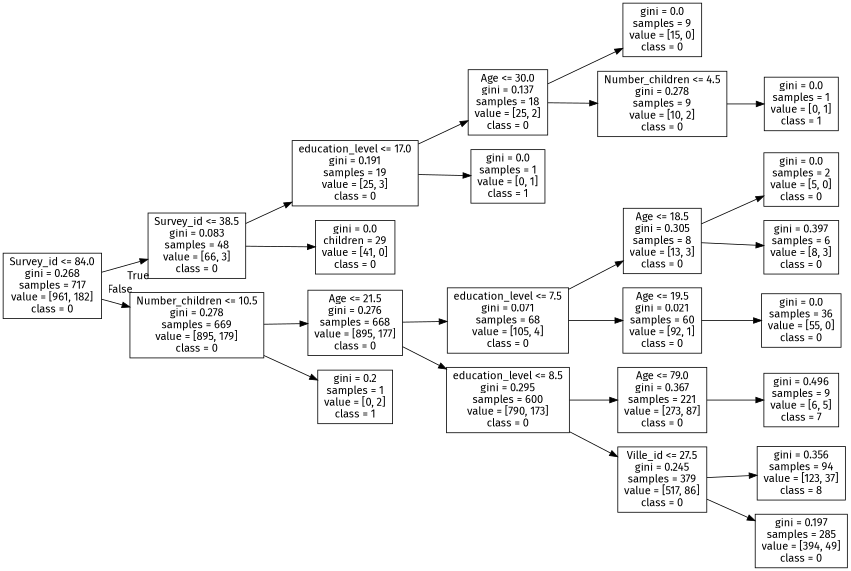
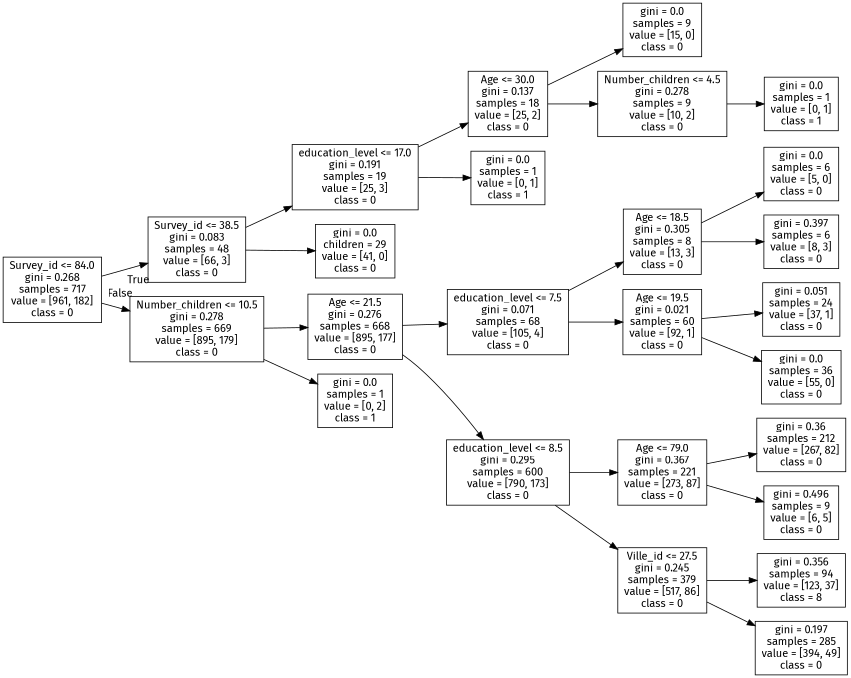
(801, 180) -> (801, 174)
none -> (801, 309)
(355, 397) -> (355, 401)
(801, 400) -> (801, 513)
none -> (801, 445)
